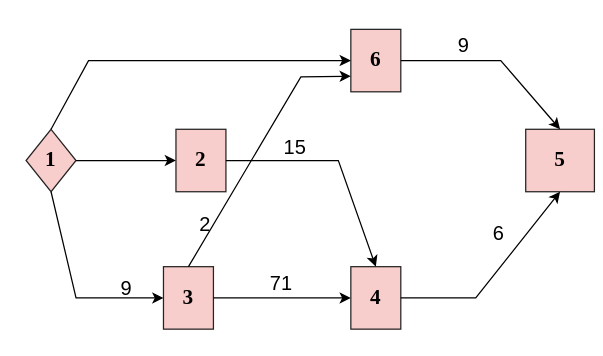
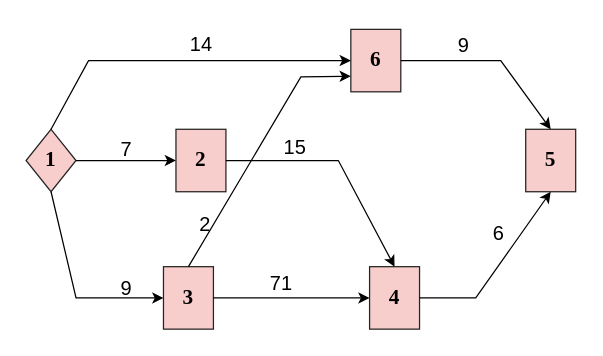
none -> (201, 44)
none -> (126, 149)
(560, 161) -> (551, 161)
(376, 298) -> (394, 298)
